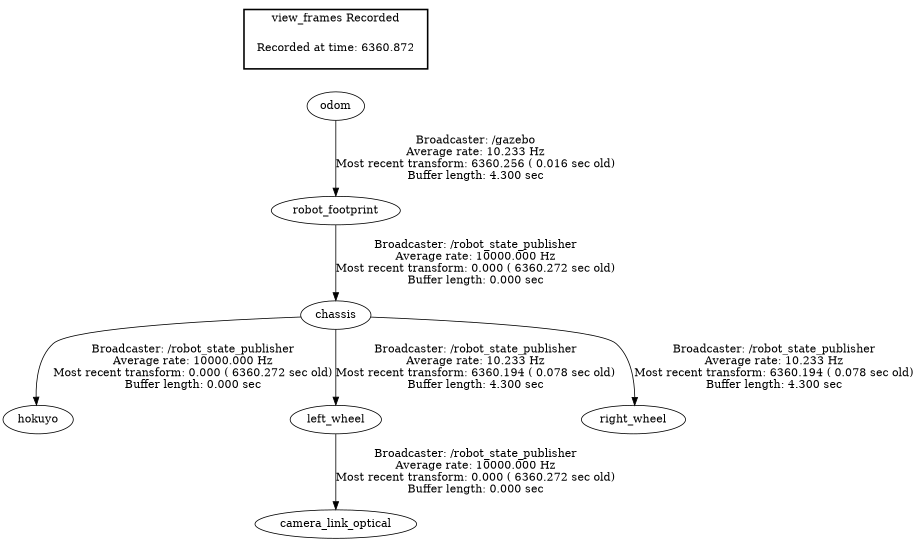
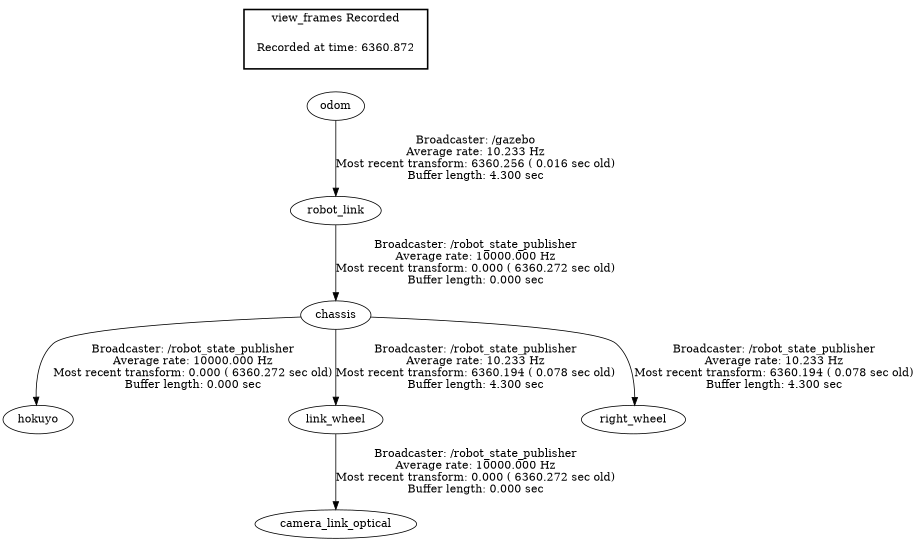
(336, 211) -> (336, 211)
(336, 420) -> (336, 420)
